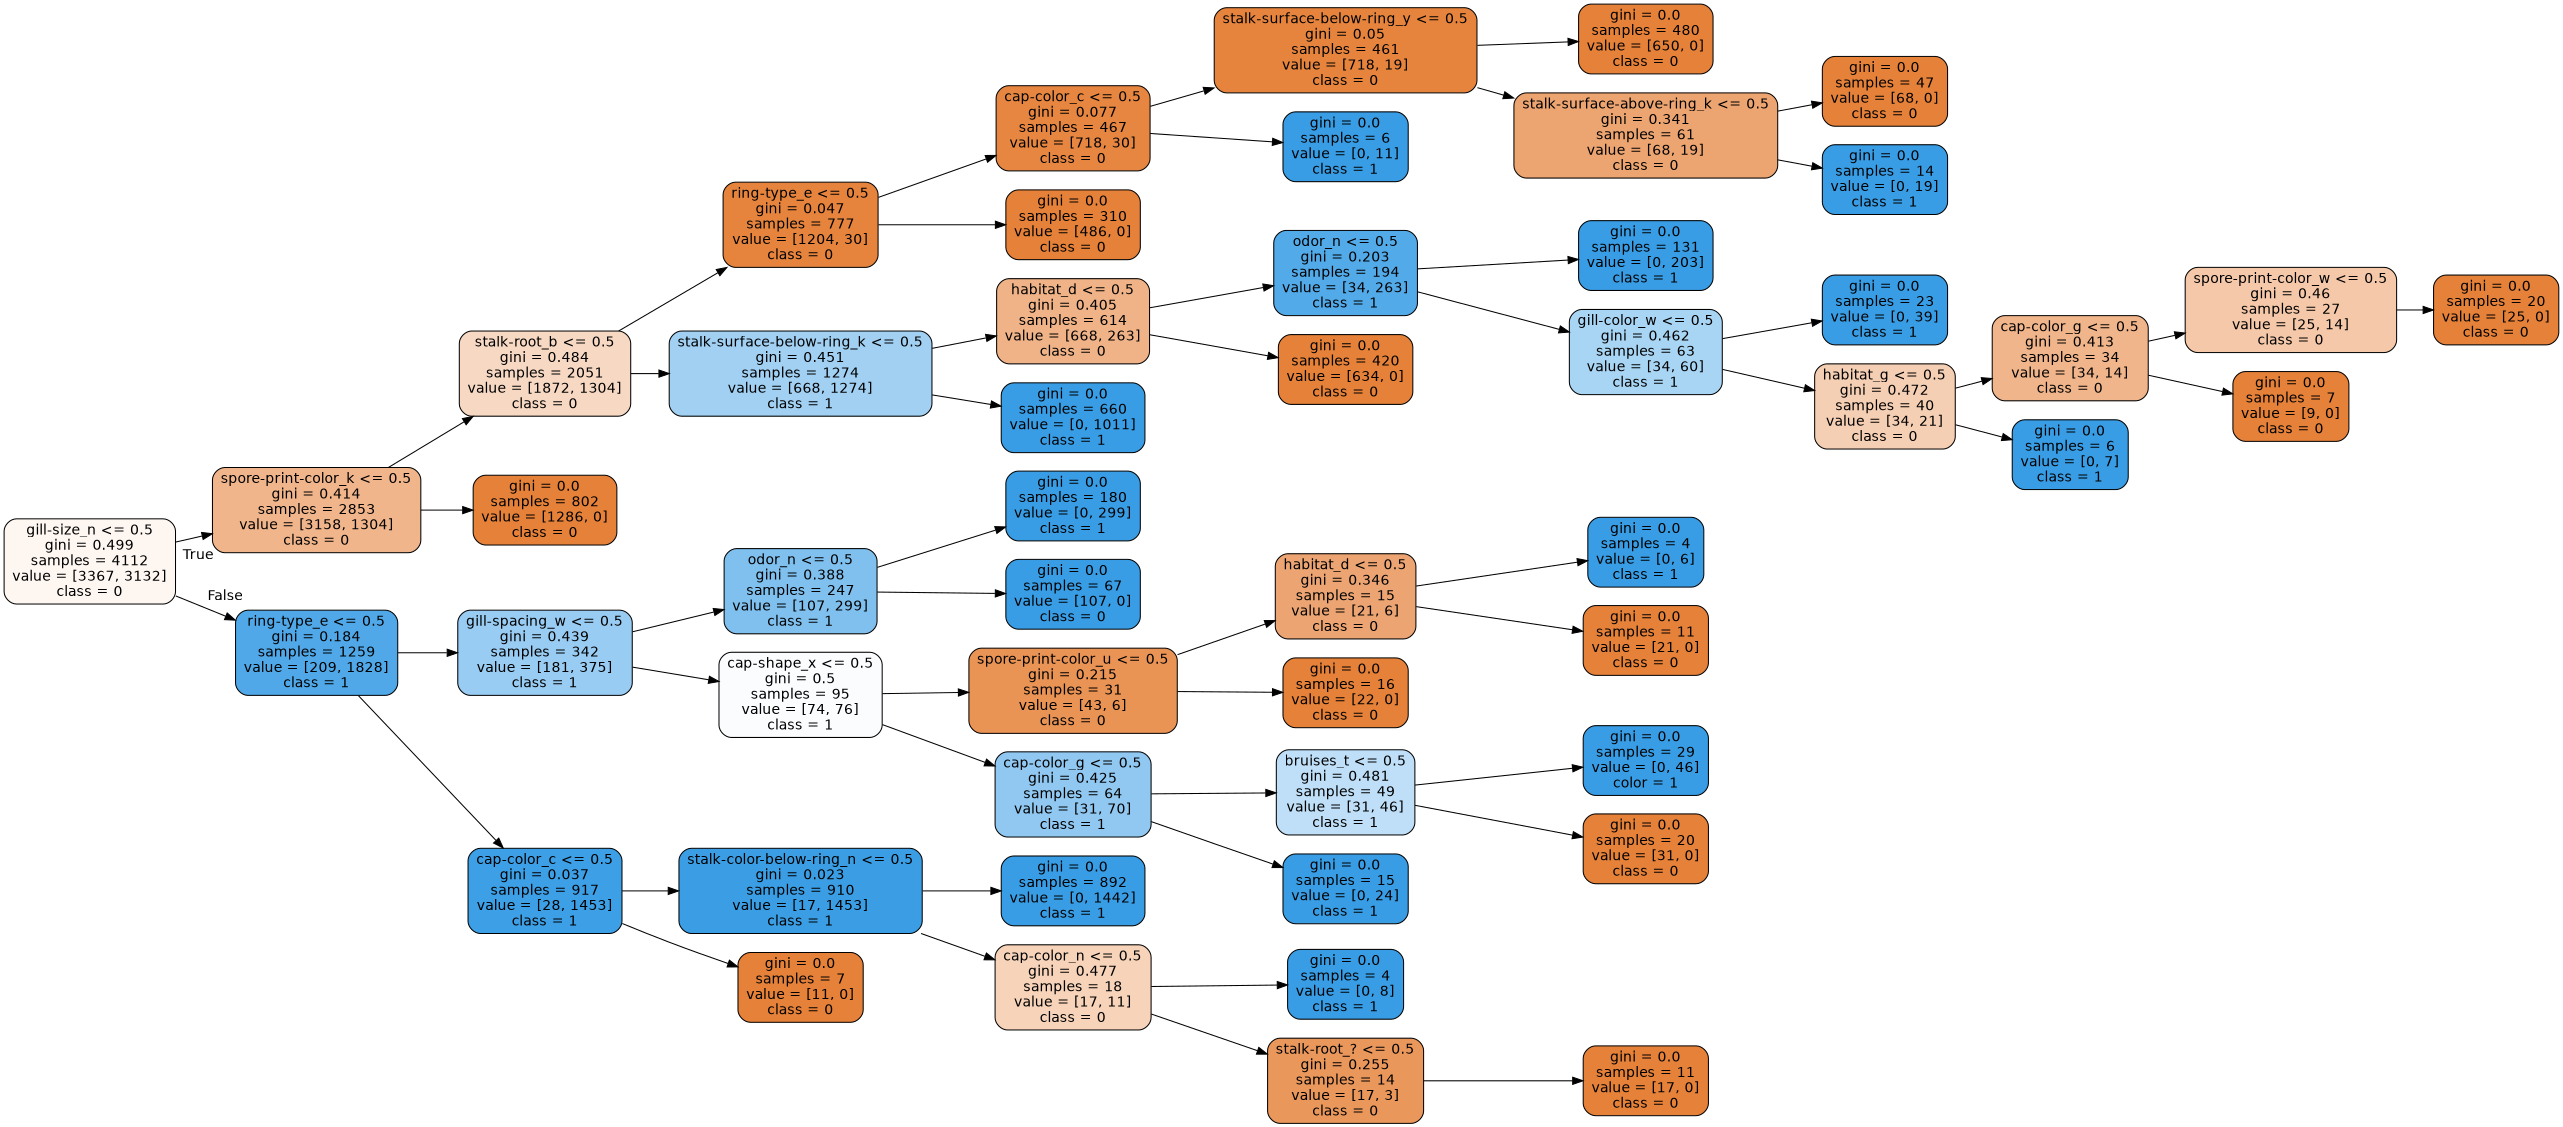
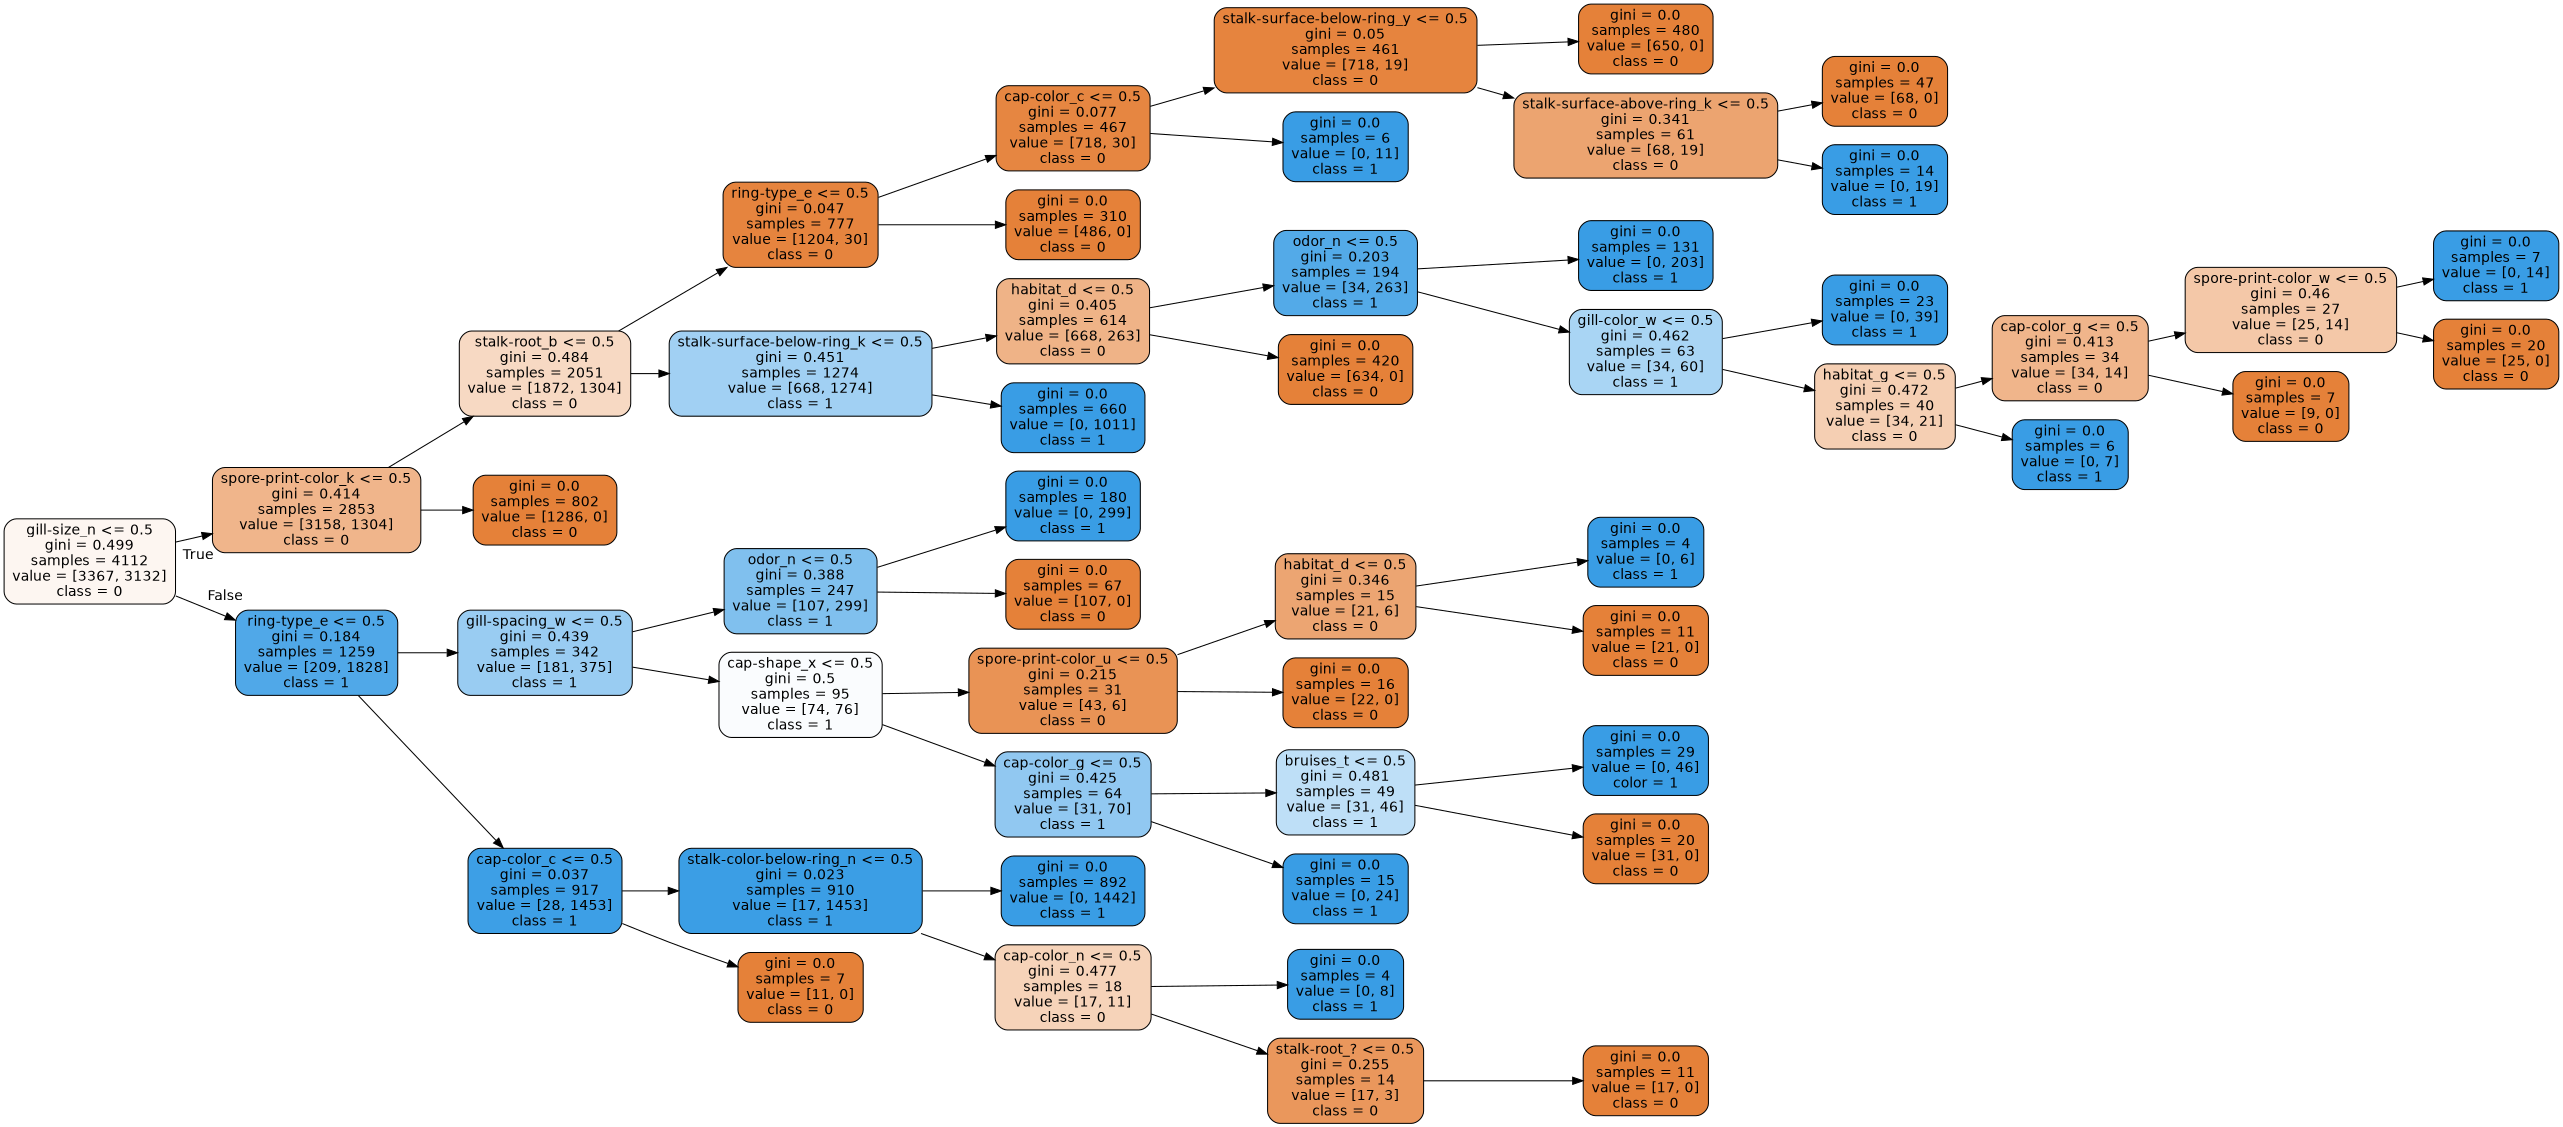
none -> (2496, 266)
(1073, 594) -> (1073, 594)
